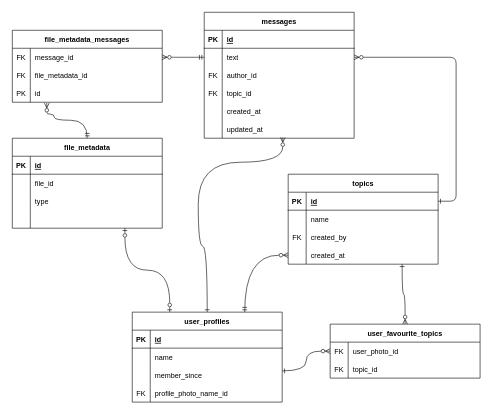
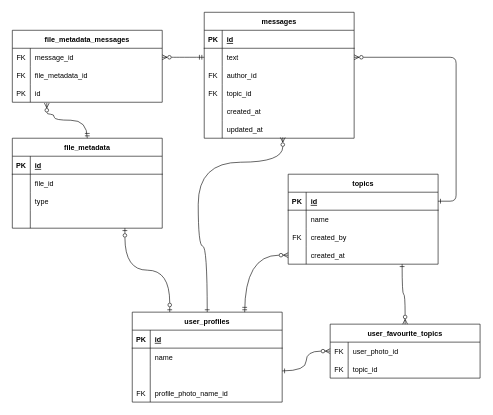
(216, 375) -> none
